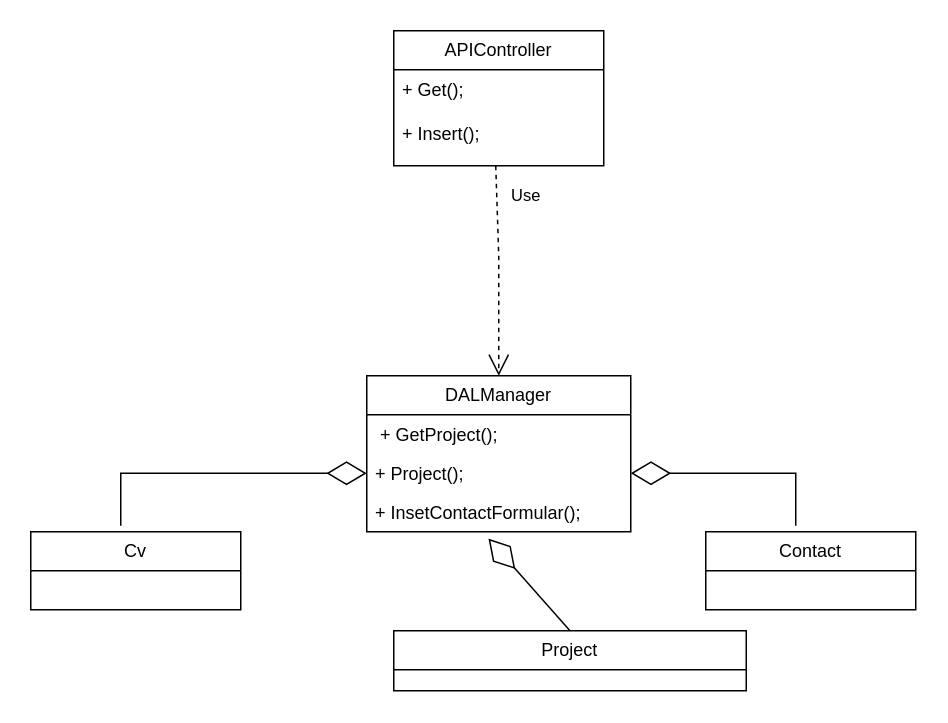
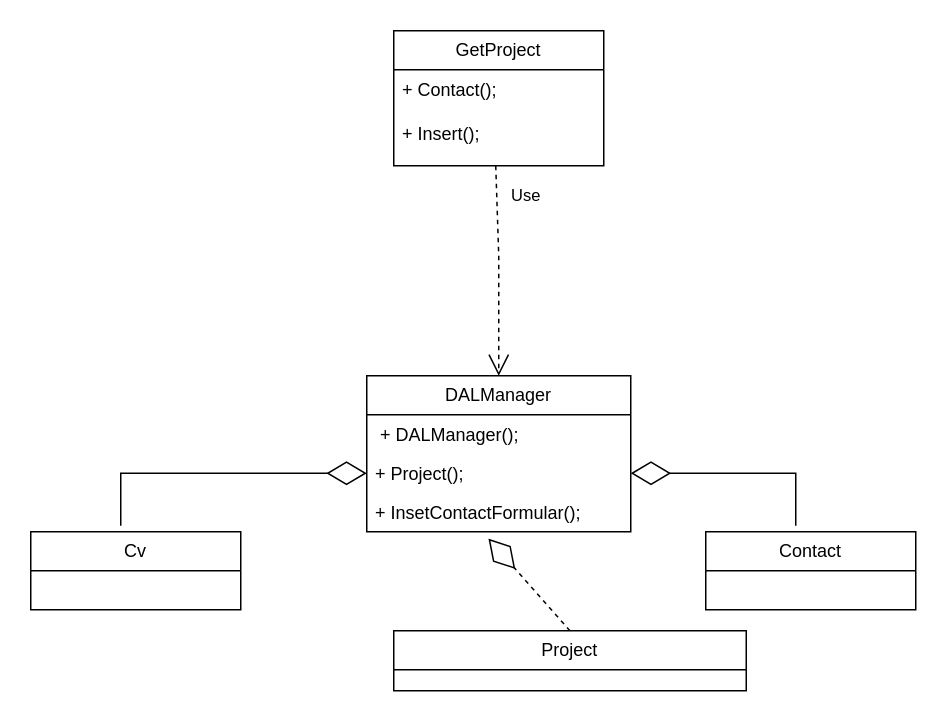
(499, 50) -> (499, 50)
(454, 102) -> (459, 102)
(447, 436) -> (447, 436)
(541, 598) -> (541, 598)
